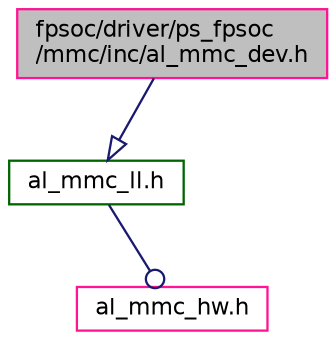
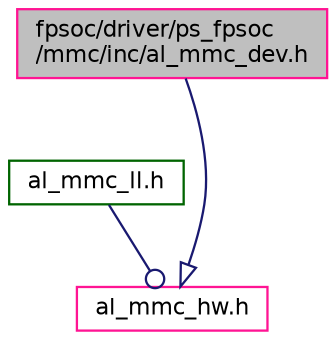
(137, 109) -> (206, 171)
